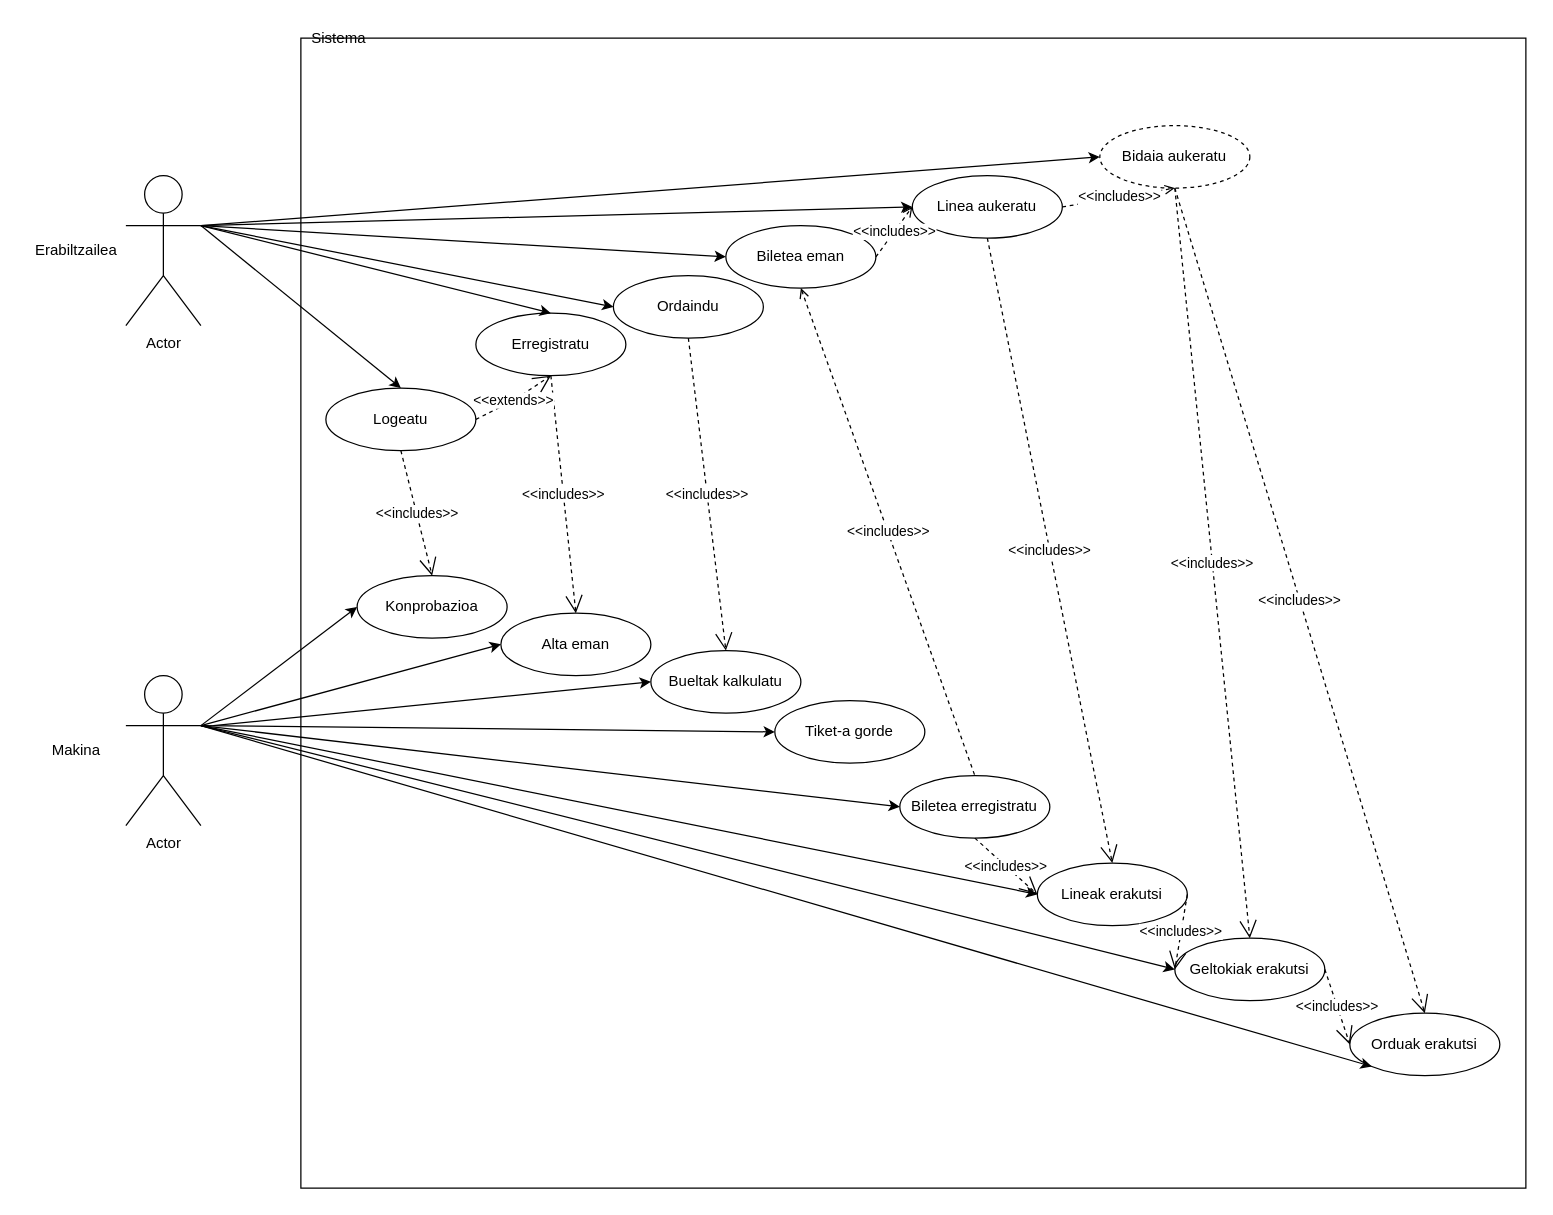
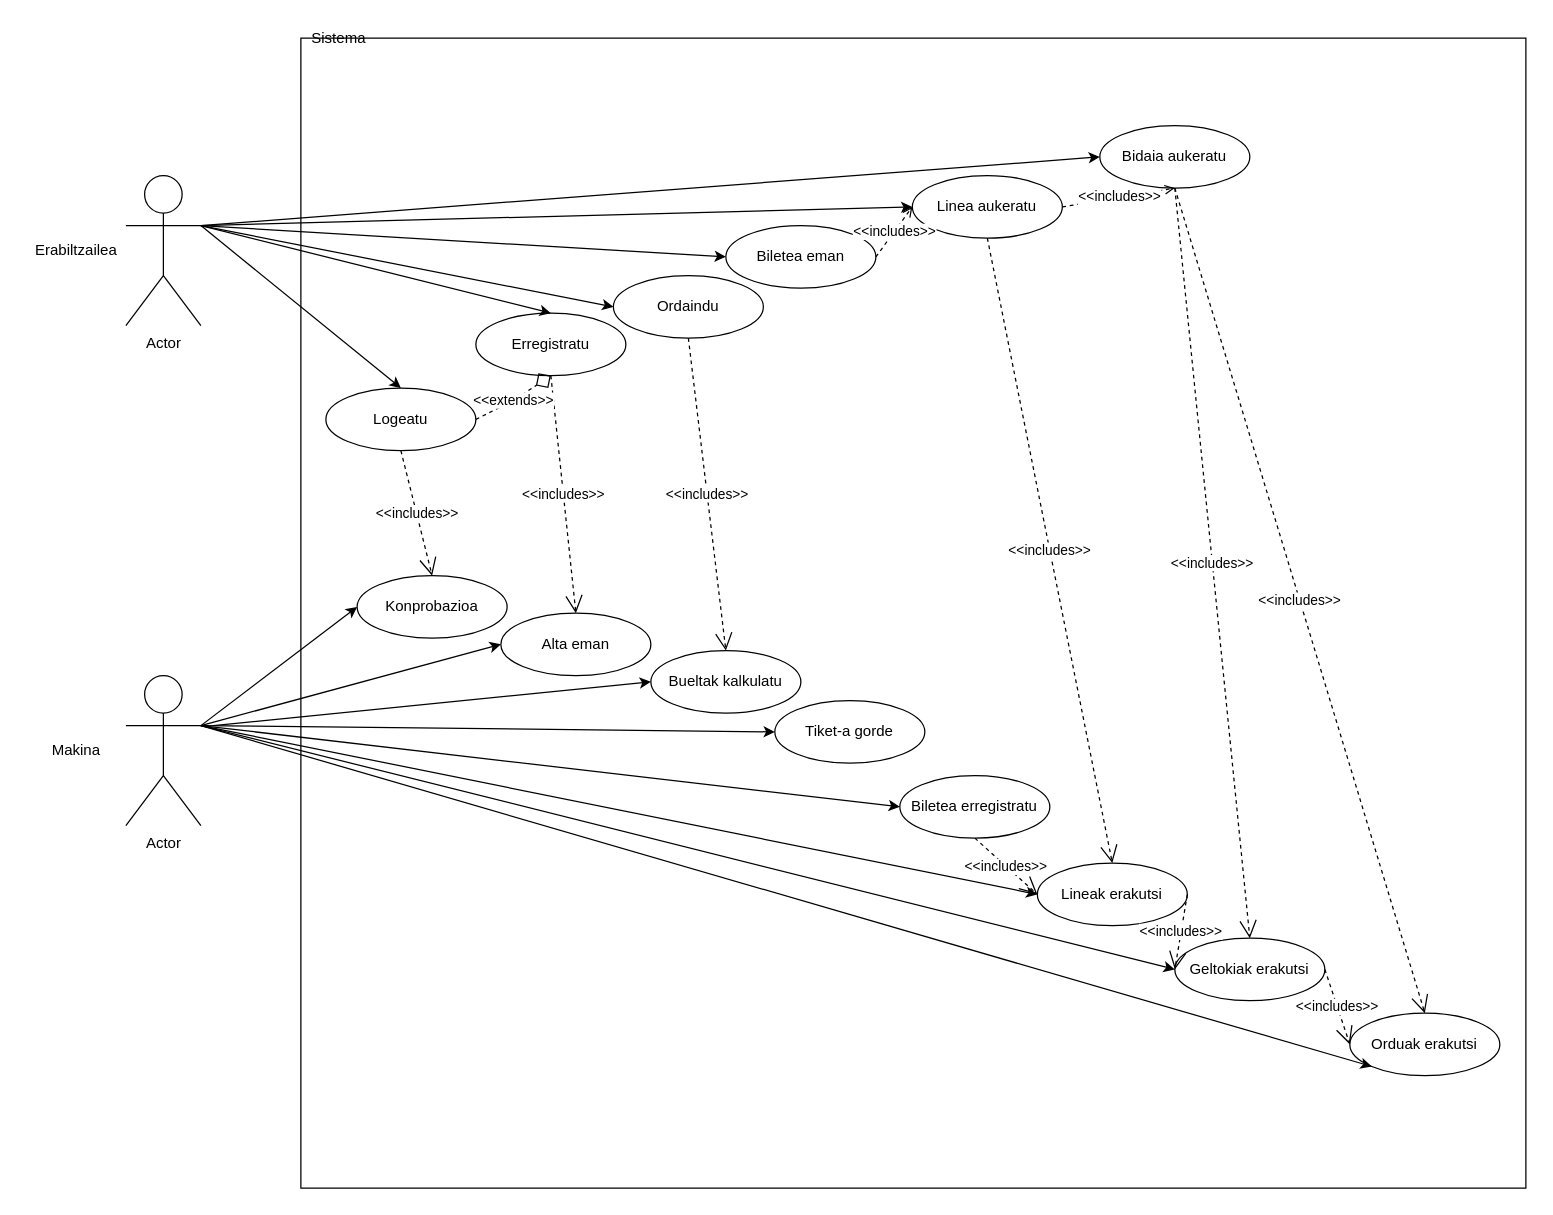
(1175, 157) -> (1175, 157)
(542, 382) -> (536, 386)
(888, 533) -> none
